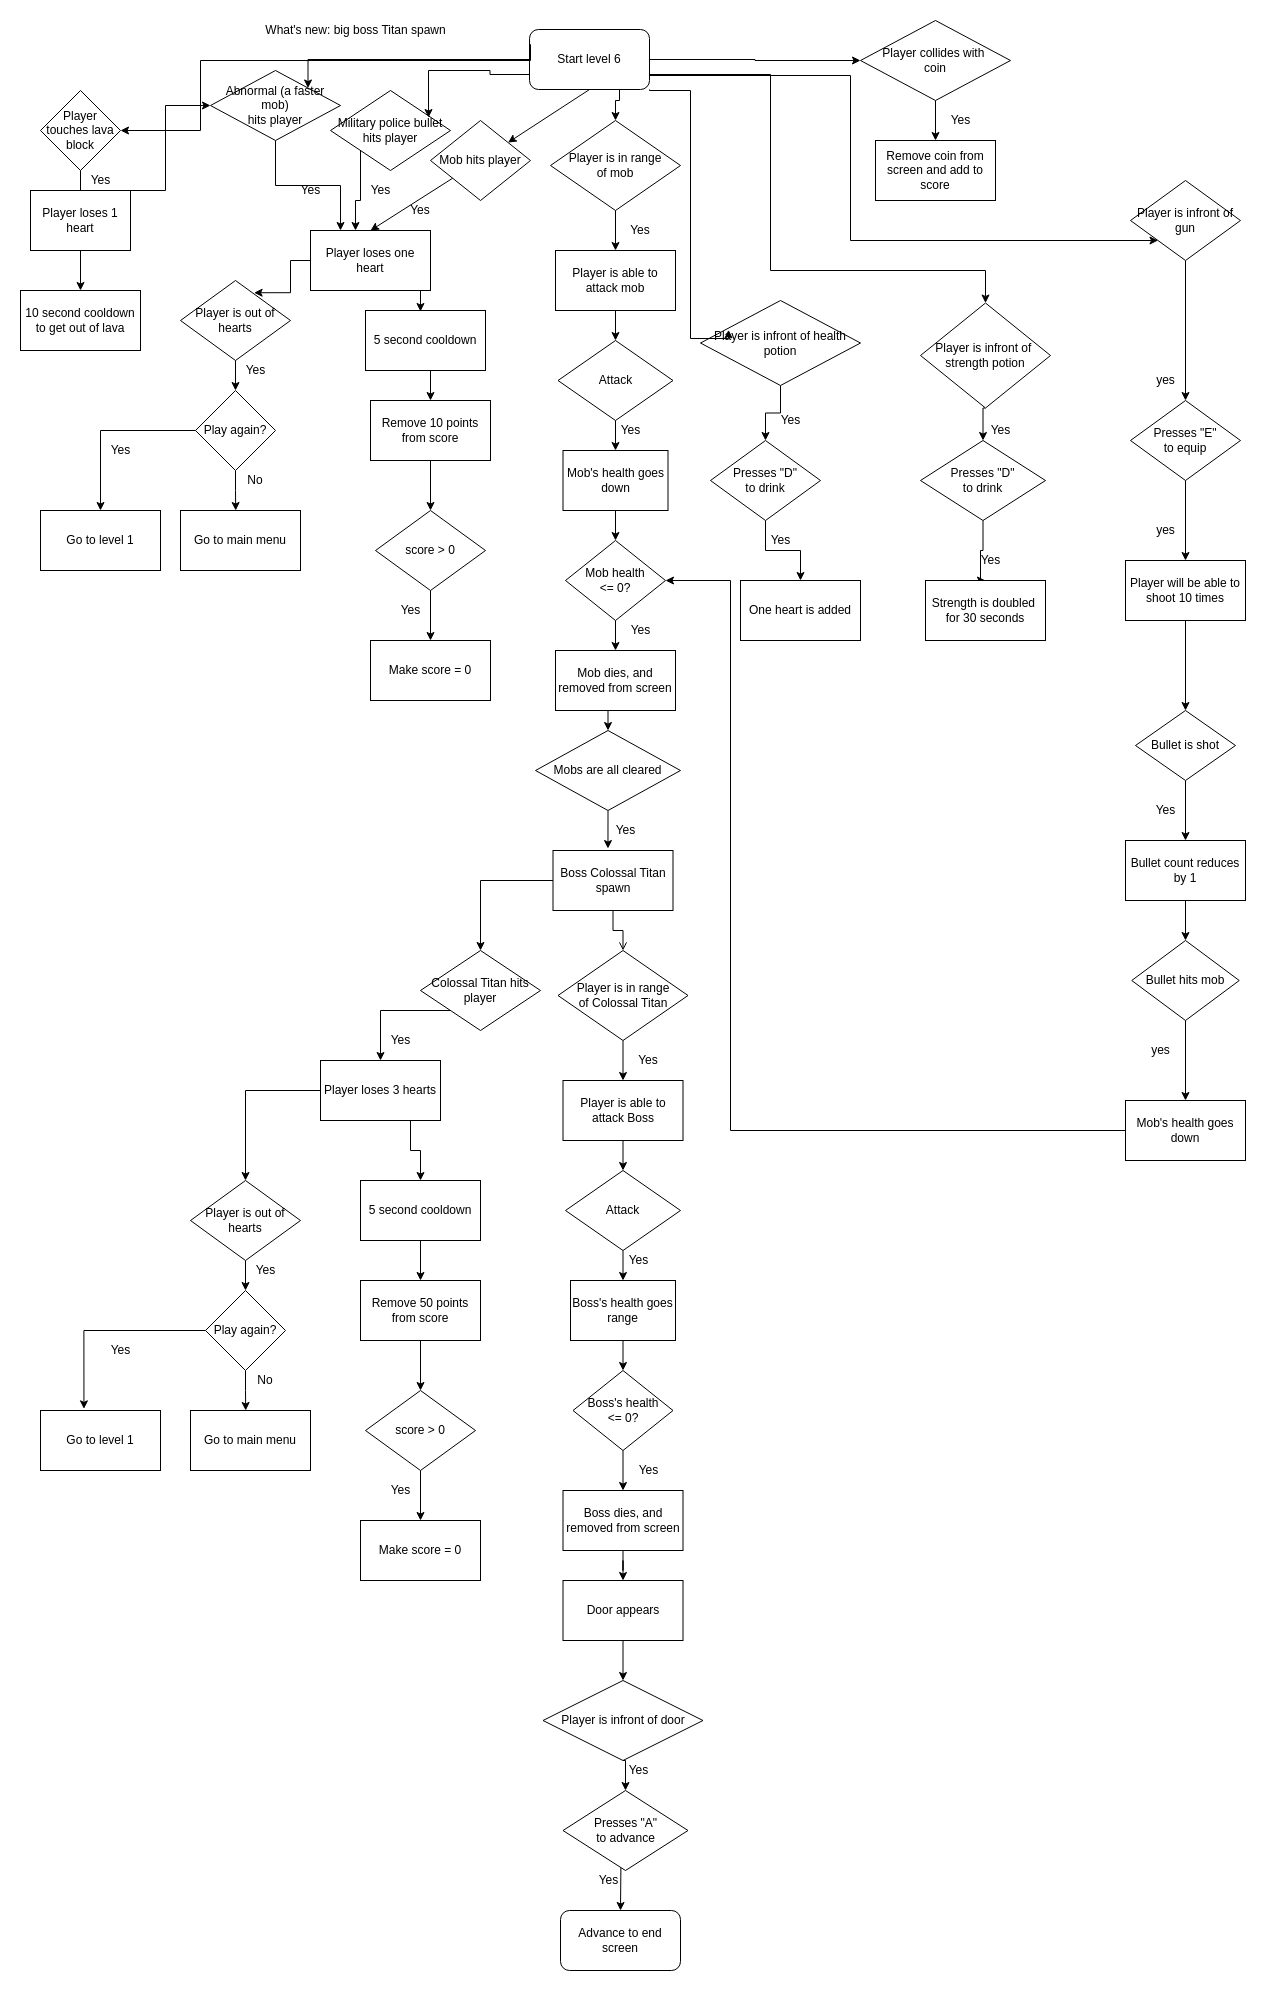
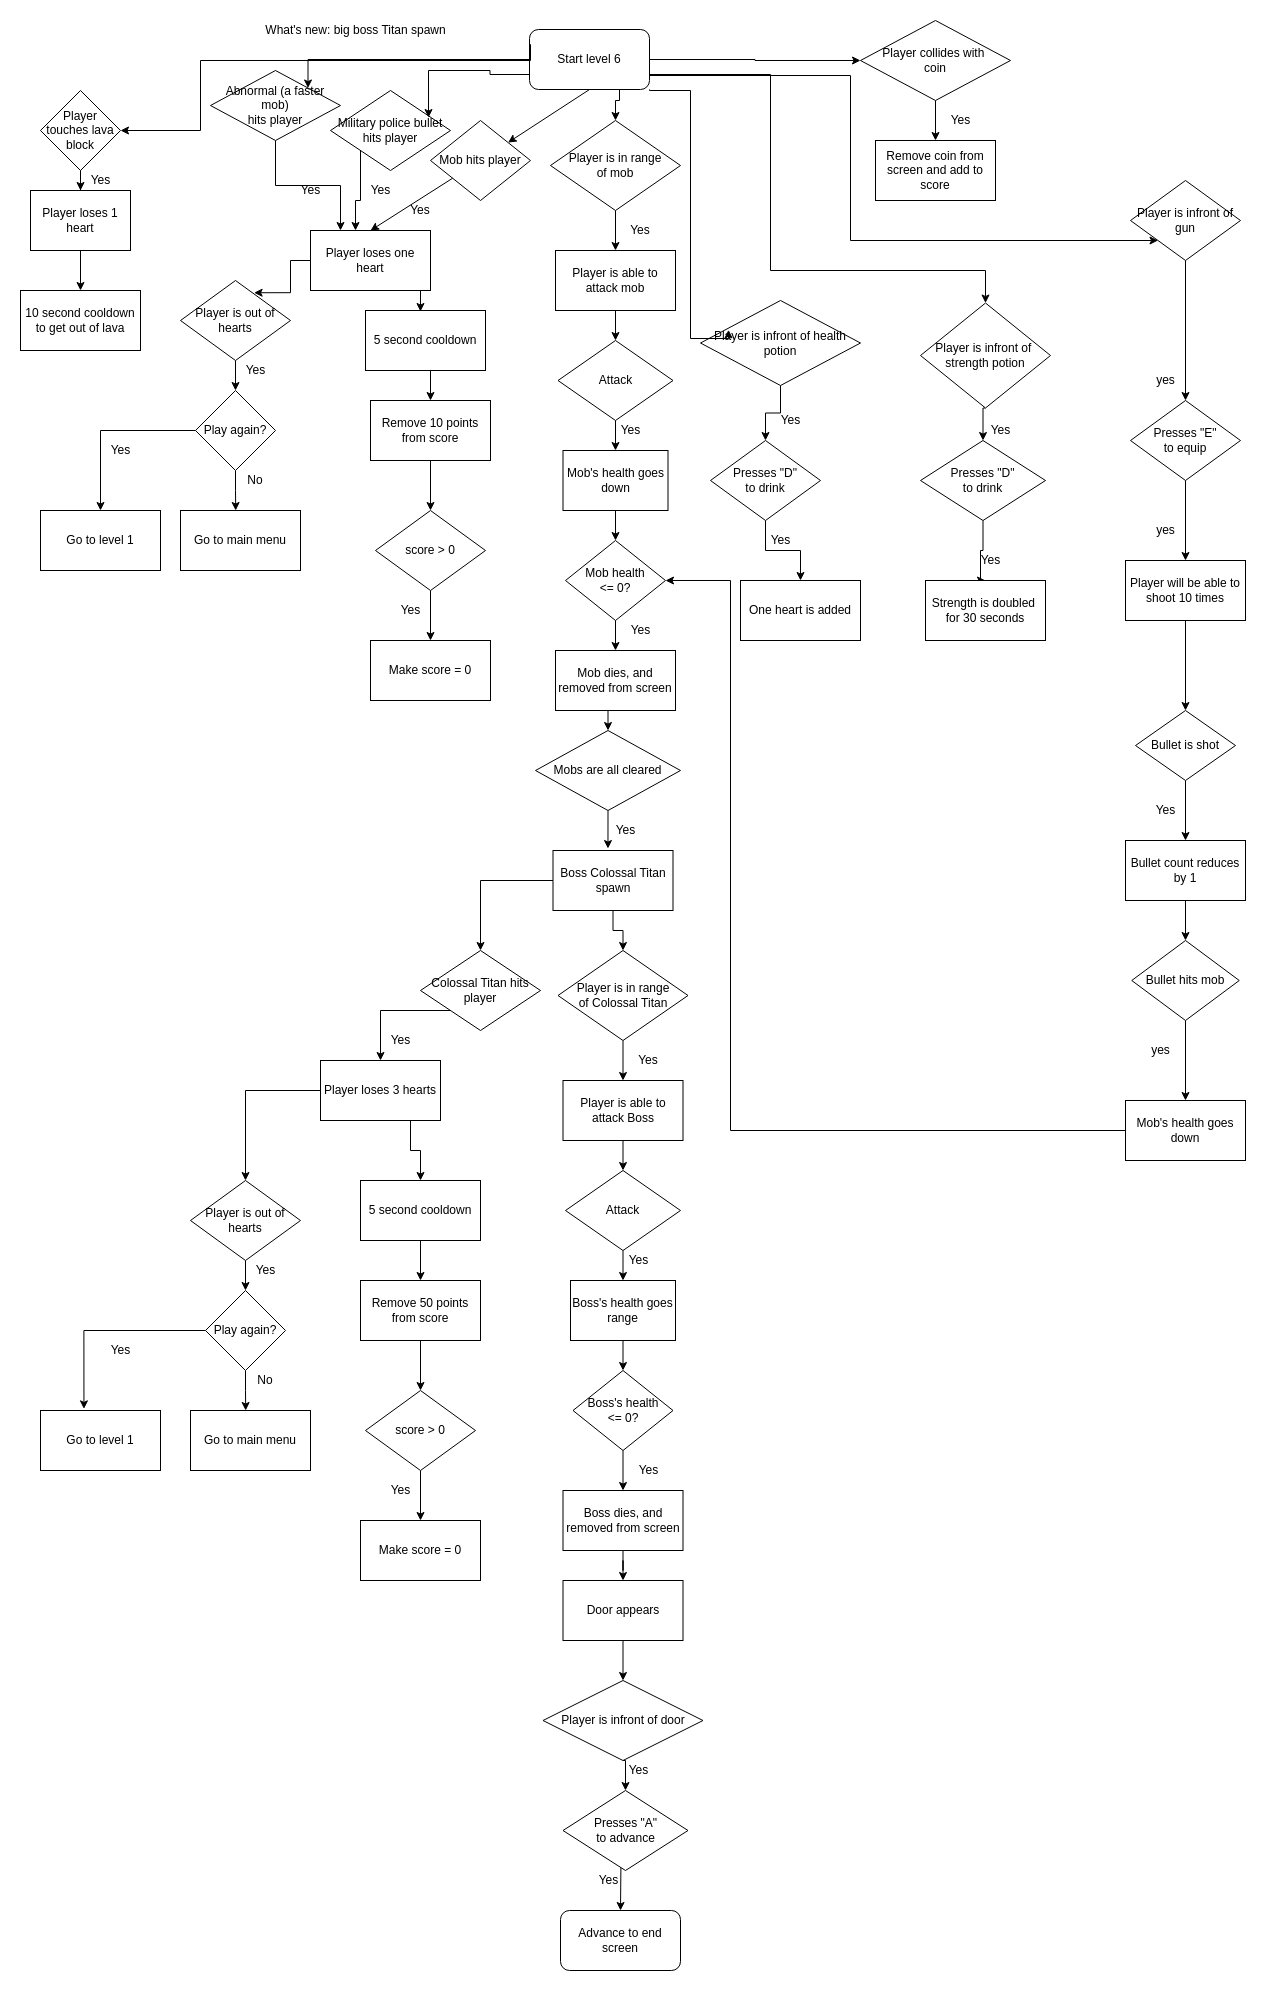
(166, 148) -> (81, 189)
(623, 943) -> (623, 942)
